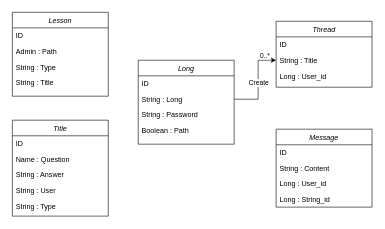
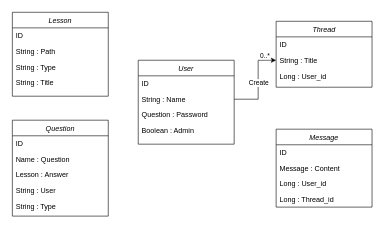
(36, 52) -> (38, 52)
(186, 68) -> (186, 68)
(164, 100) -> (164, 100)
(172, 115) -> (176, 115)
(60, 128) -> (60, 128)
(166, 131) -> (167, 131)
(308, 169) -> (311, 169)
(42, 175) -> (43, 175)
(307, 200) -> (308, 200)
